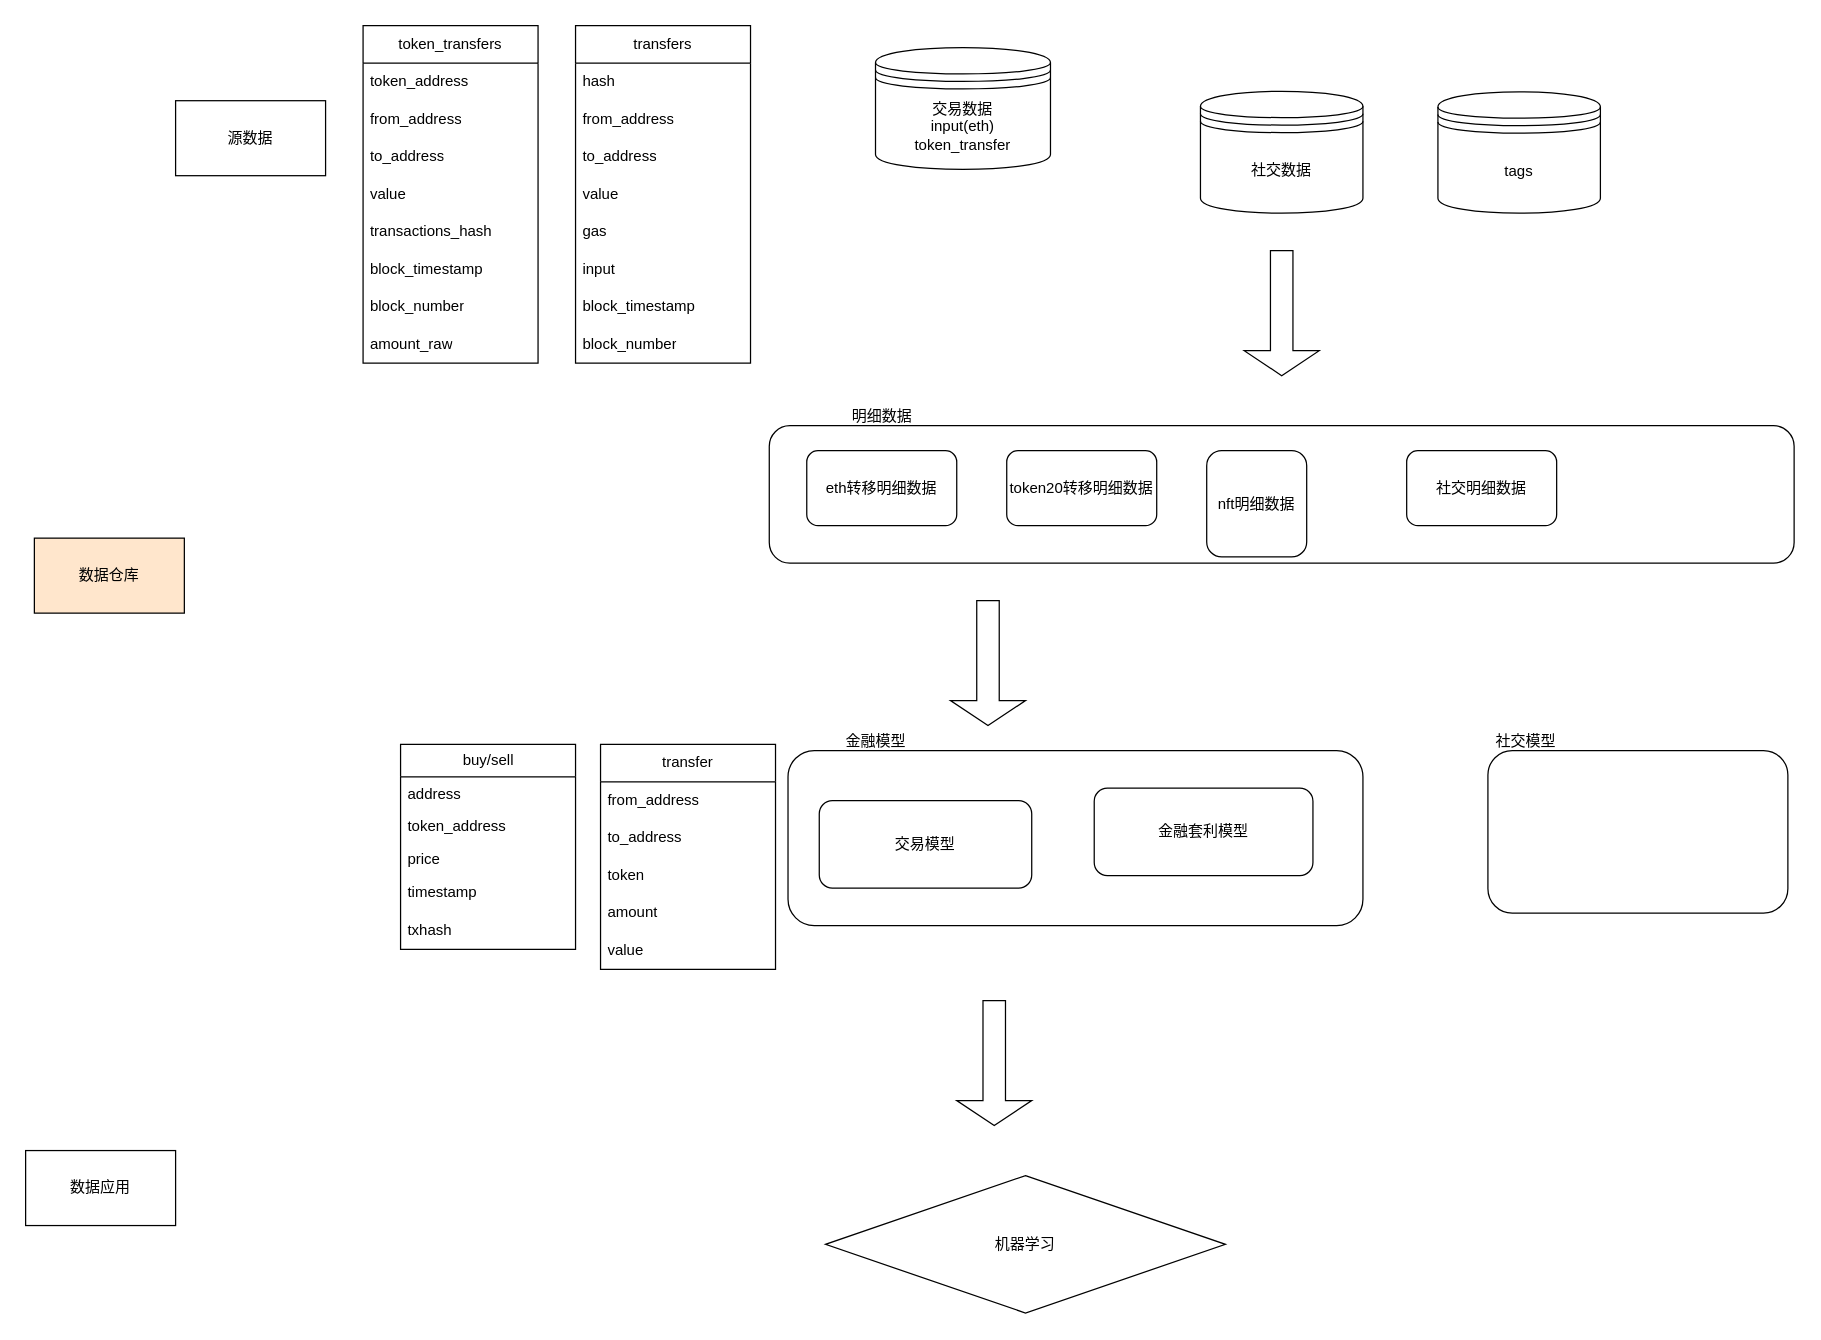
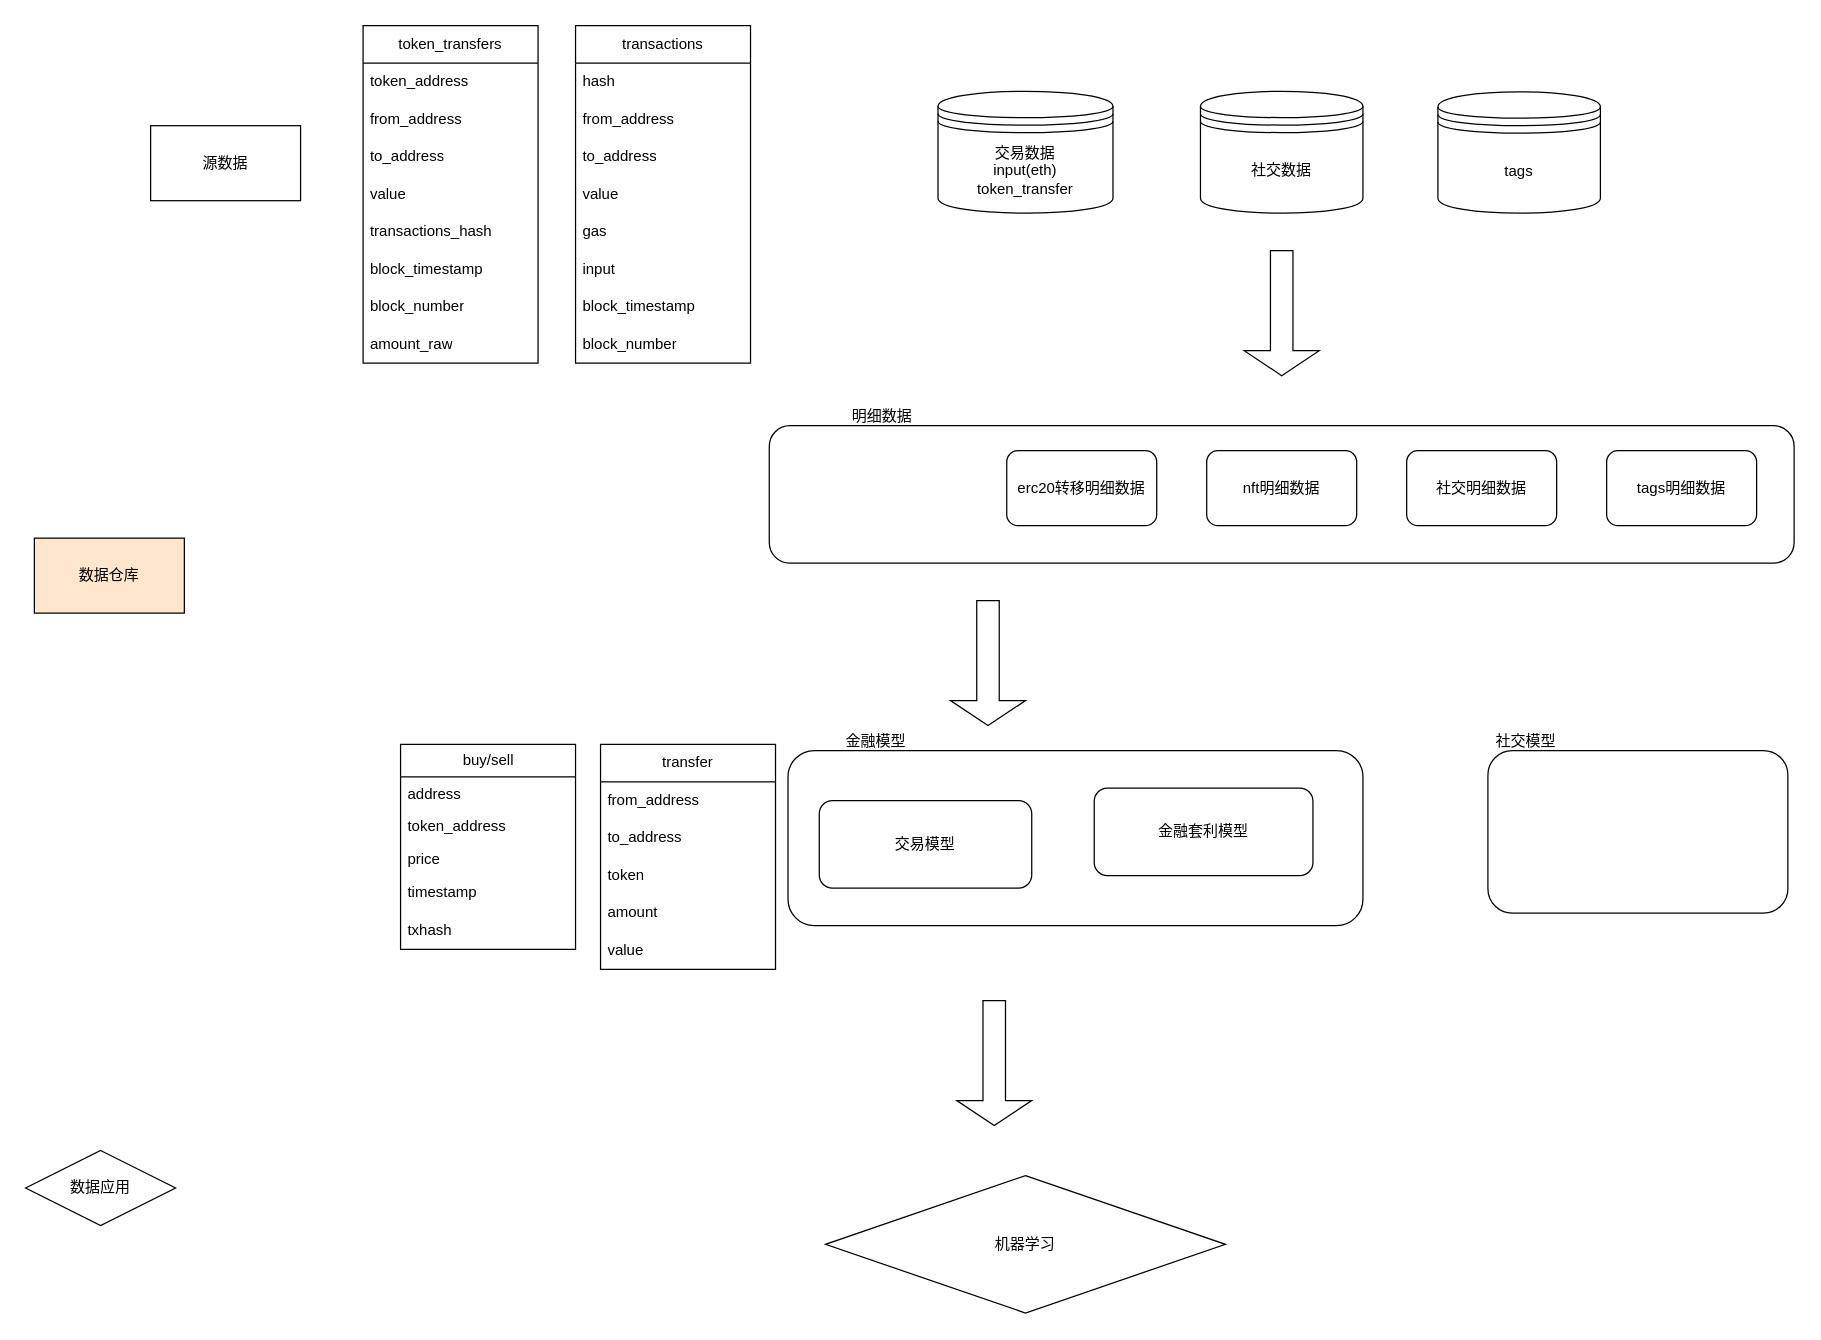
(663, 44) -> (663, 44)
(963, 108) -> (1026, 152)
(251, 138) -> (226, 163)
(882, 488) -> none
(1082, 488) -> (1082, 488)
none -> (1682, 488)
(1257, 504) -> (1282, 488)
(101, 1188) -> (101, 1188)
